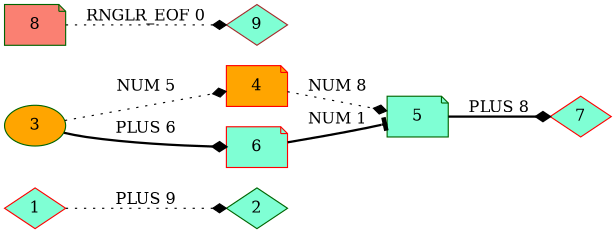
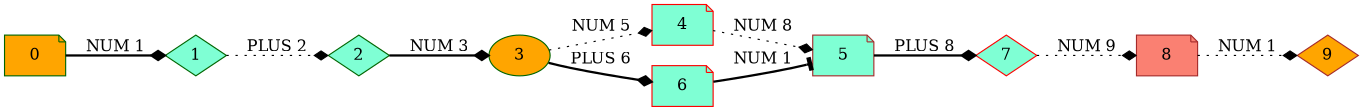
(146, 16) -> (1247, 47)
(35, 25) -> (1167, 55)
(257, 25) -> (1328, 55)
none -> (35, 55)
none -> (432, 55)
none -> (1080, 55)
(257, 86) -> (683, 25)
(418, 117) -> (843, 55)
(146, 200) -> (277, 47)
(35, 208) -> (196, 55)
